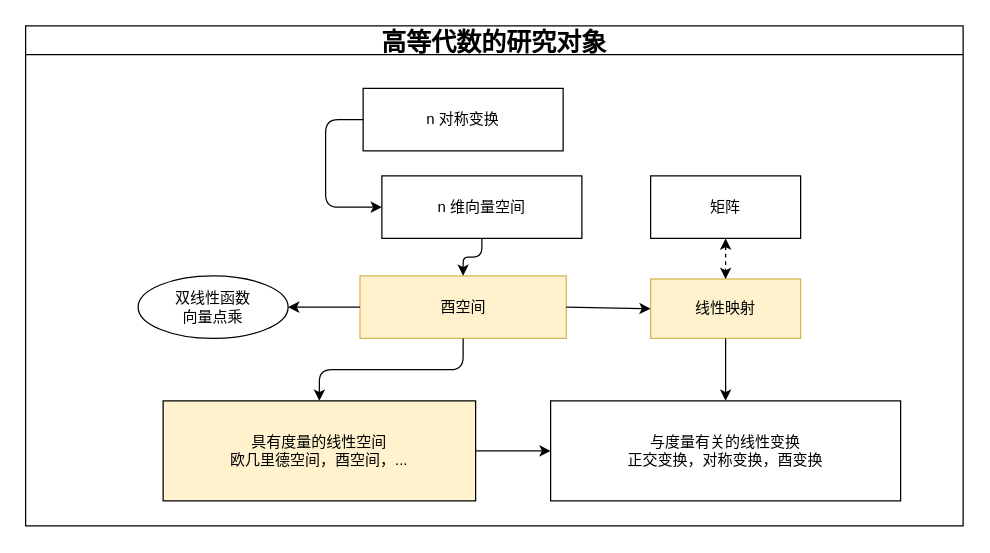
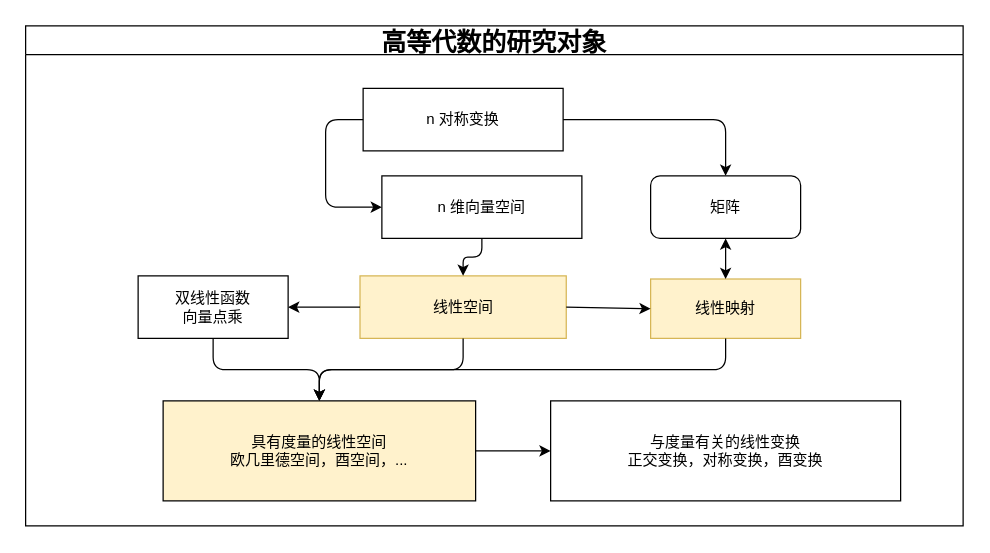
none -> (662, 119)
(726, 207) -> (726, 207)
(726, 258) -> (726, 258)
(213, 307) -> (213, 307)
(464, 307) -> (464, 307)
none -> (254, 369)
(726, 375) -> (592, 369)
